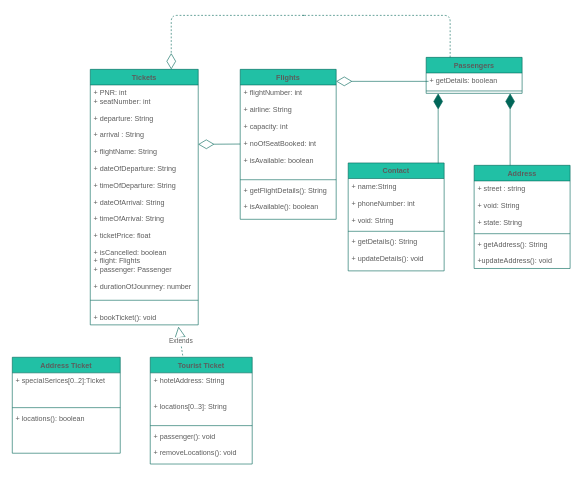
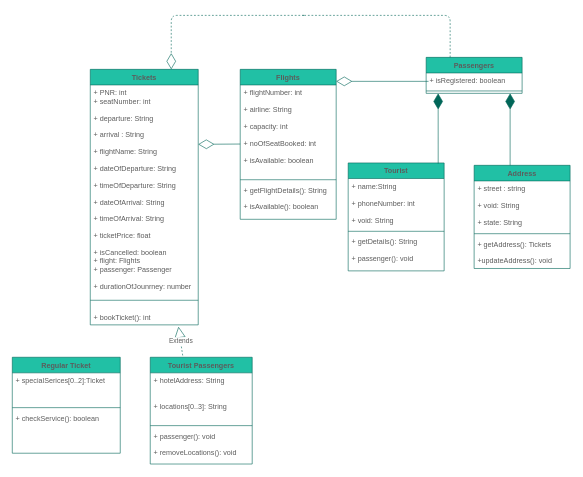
(466, 81) -> (470, 81)
(396, 171) -> (396, 171)
(390, 242) -> (390, 242)
(518, 244) -> (520, 244)
(129, 317) -> (127, 317)
(66, 365) -> (66, 365)
(201, 365) -> (201, 365)
(54, 418) -> (61, 418)
